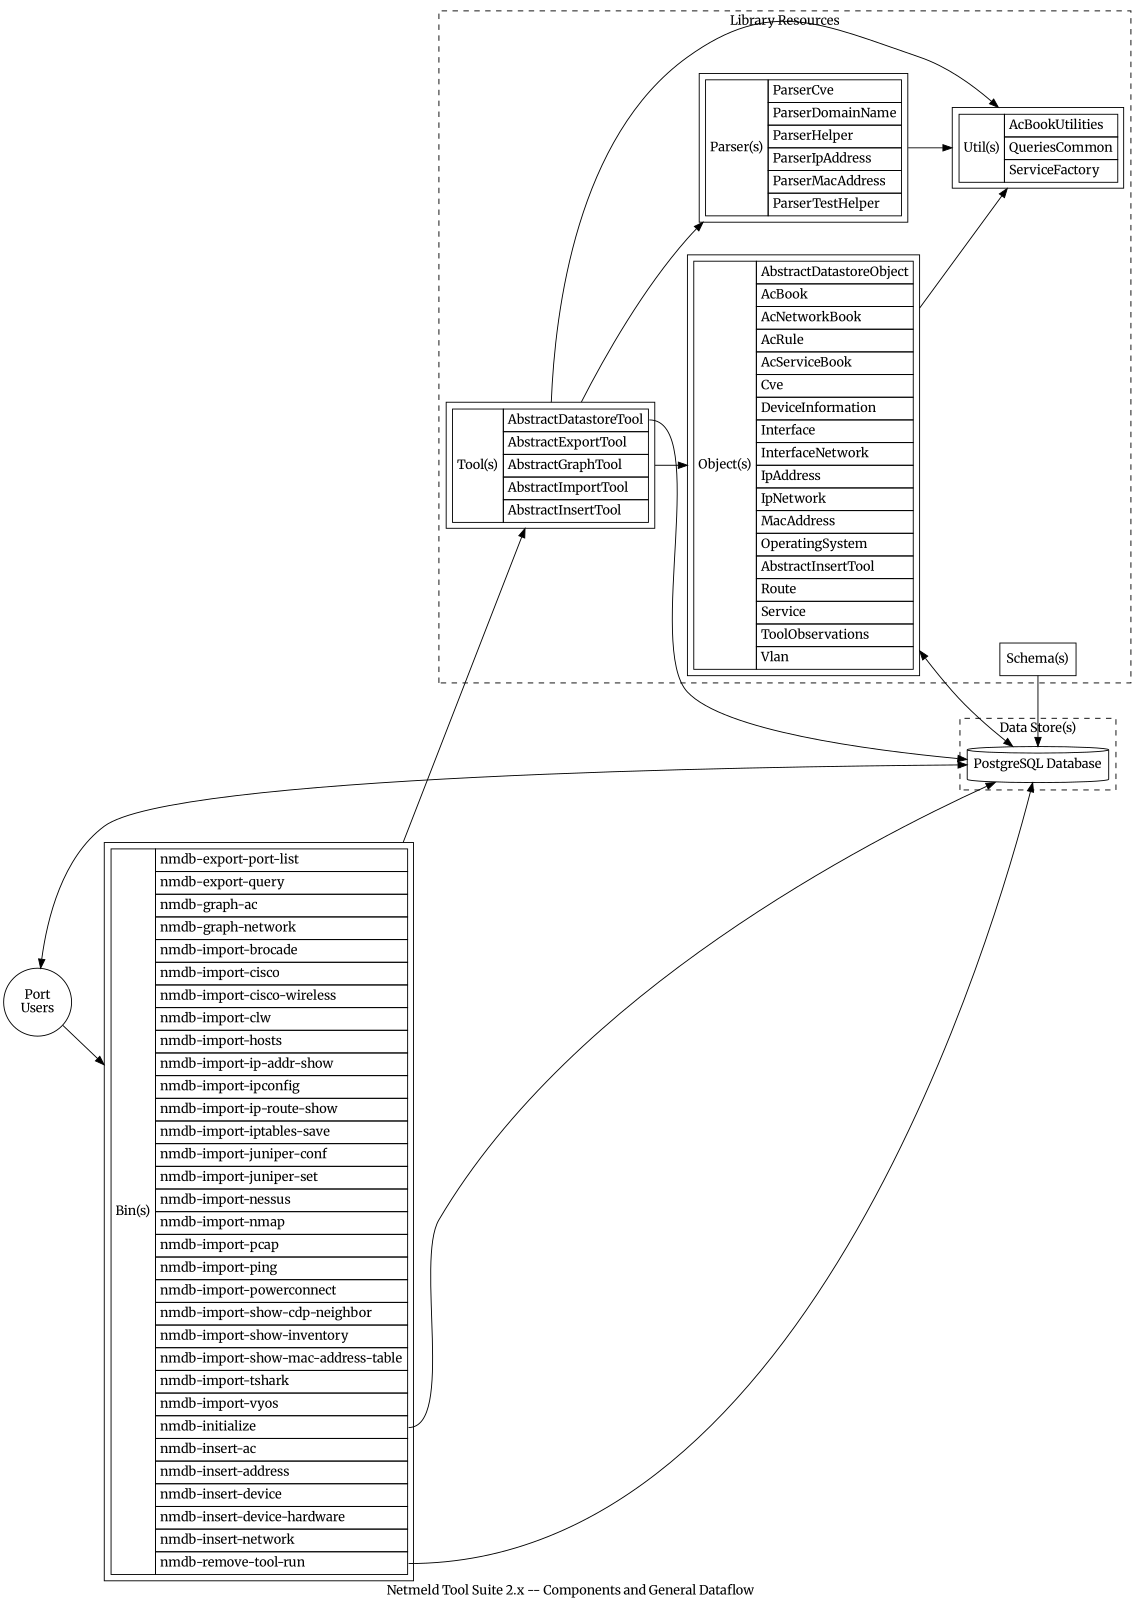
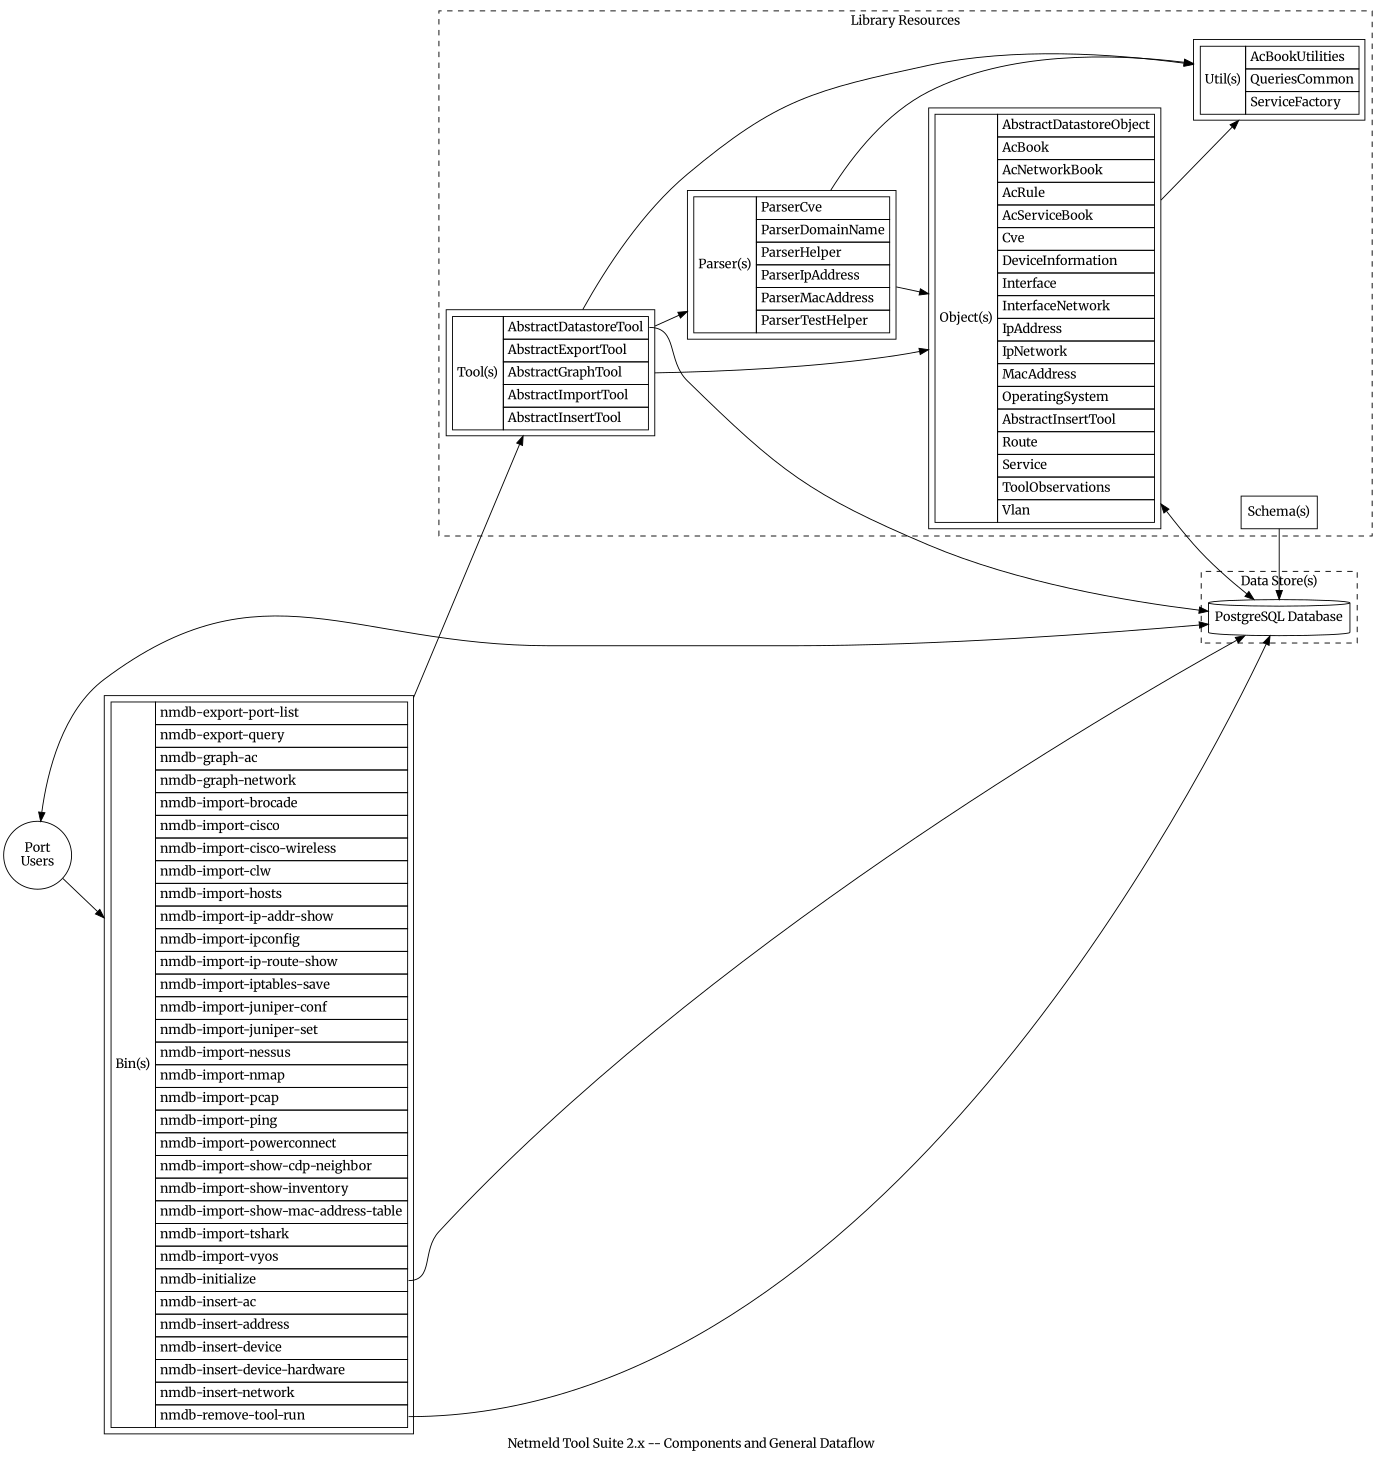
none -> (908, 289)
